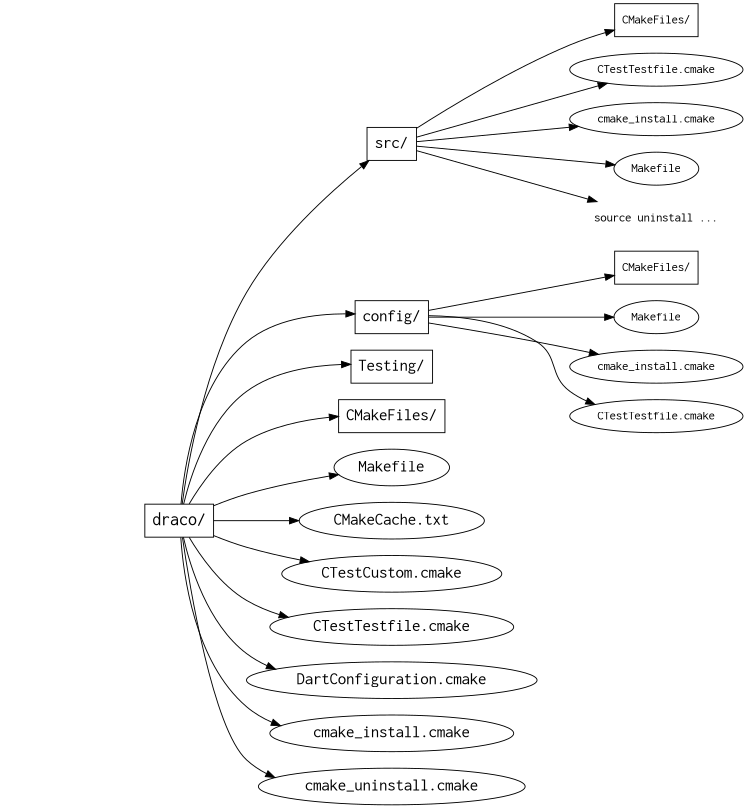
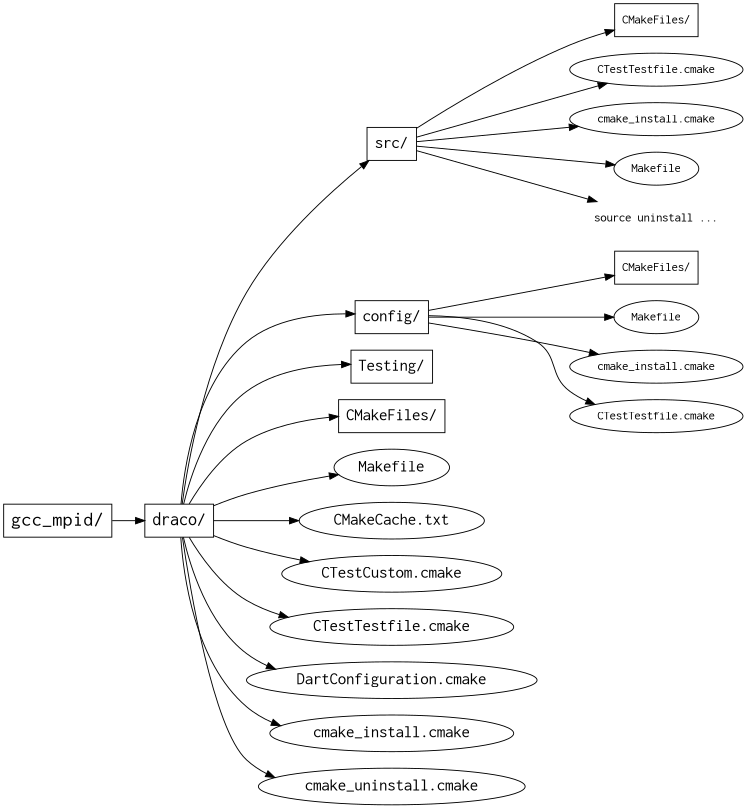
none -> (58, 521)
